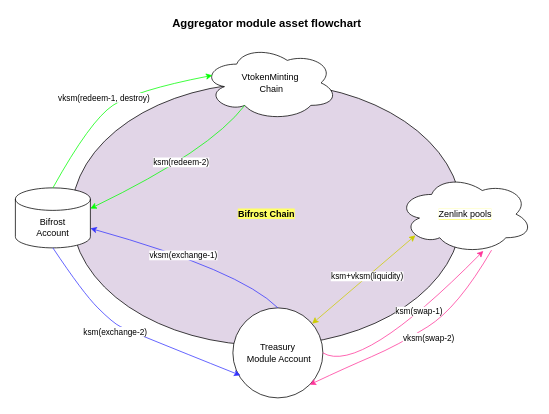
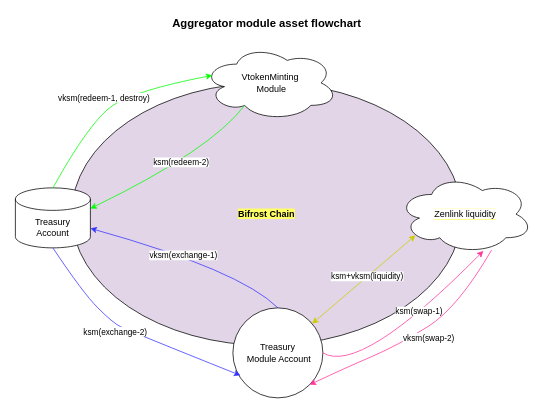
(270, 83) -> (270, 83)
(465, 214) -> (465, 214)
(53, 228) -> (53, 228)
